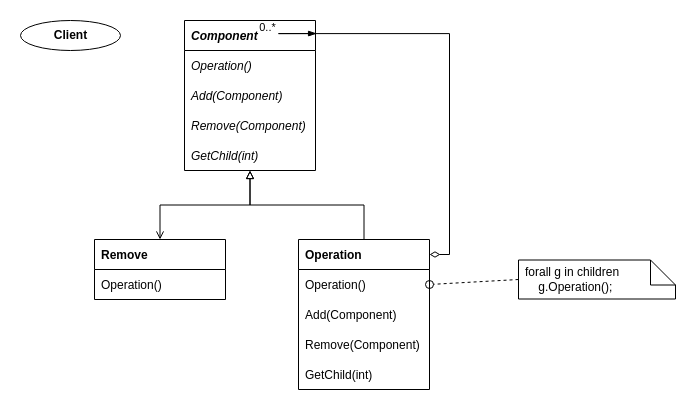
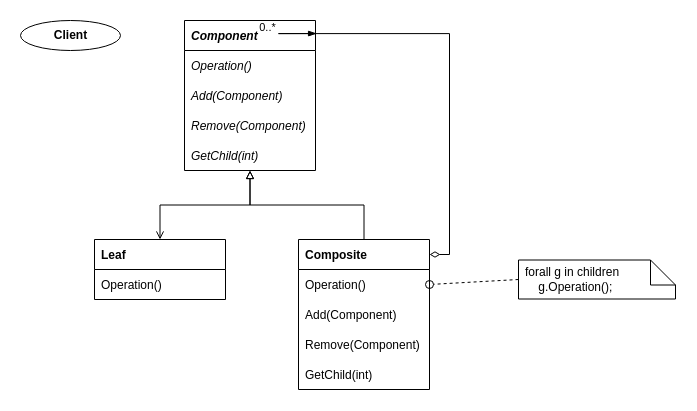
(121, 255) -> (114, 255)
(334, 255) -> (334, 255)
